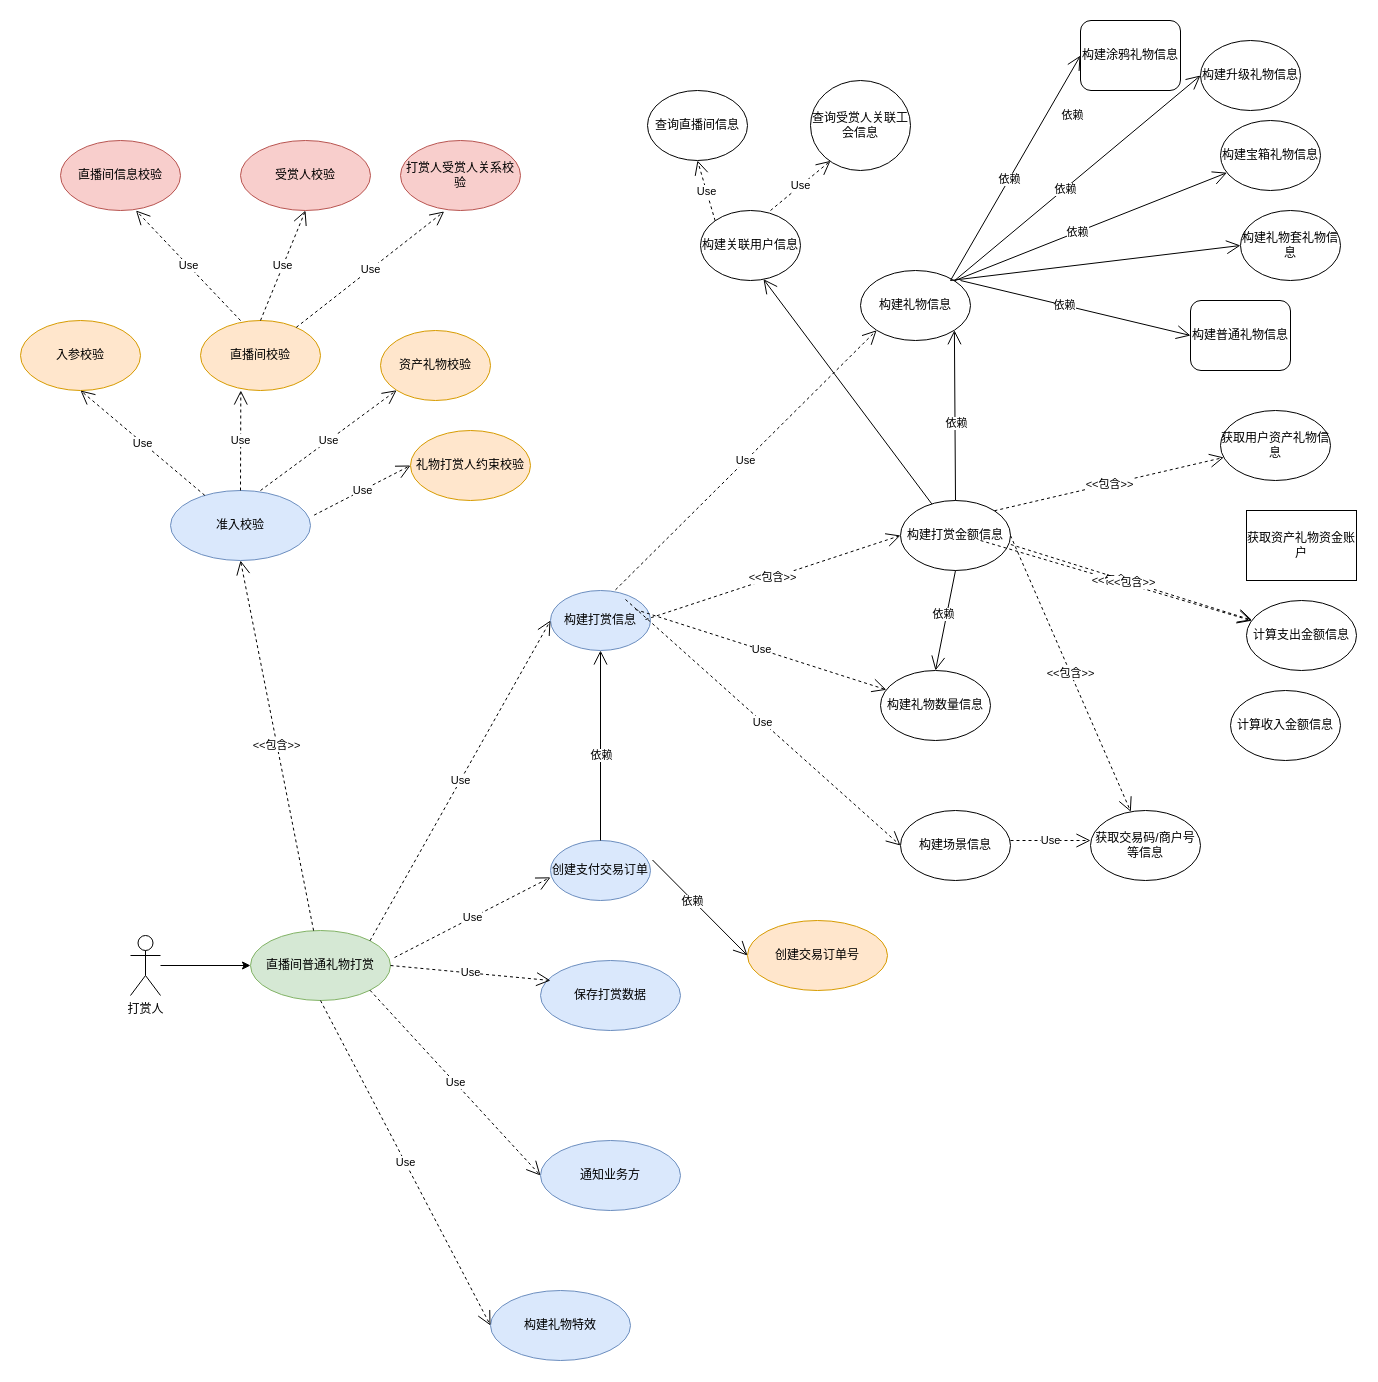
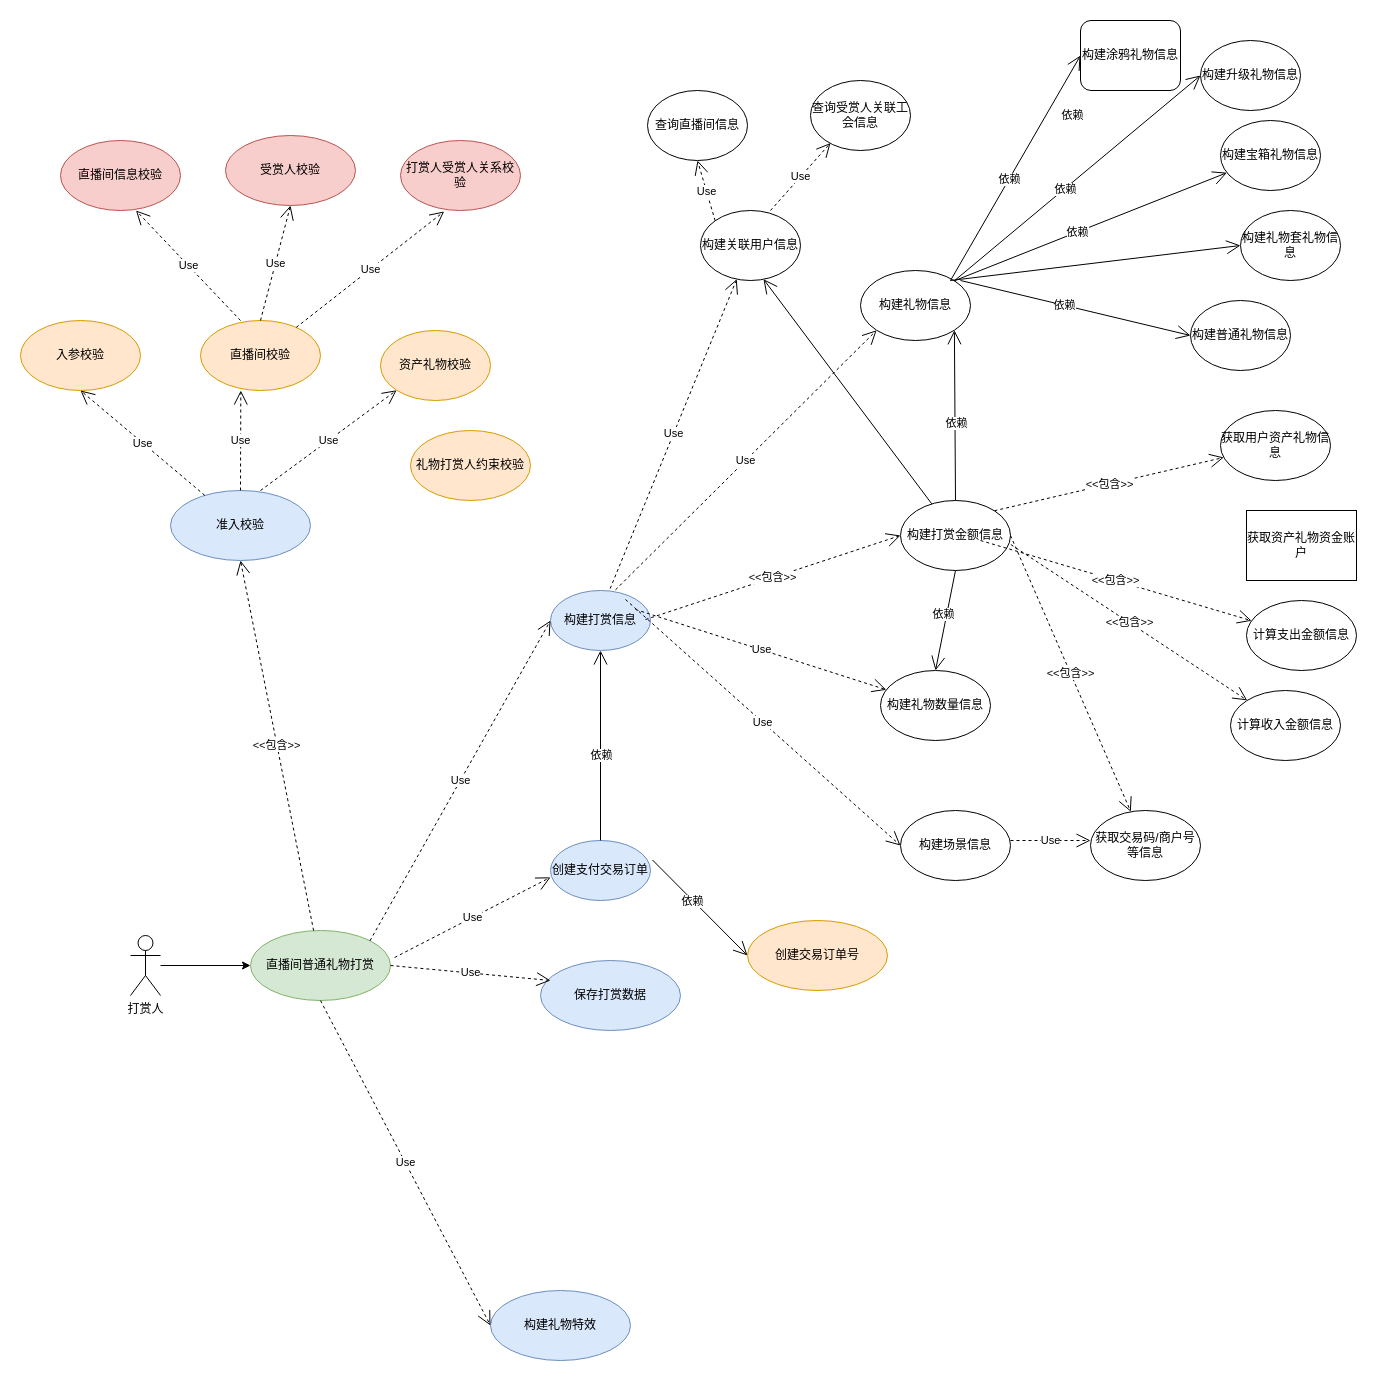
(861, 126) -> (861, 116)
(306, 176) -> (291, 171)
(1241, 336) -> (1241, 336)
none -> (673, 435)
(361, 491) -> none
(1078, 566) -> (1136, 627)
(454, 1082) -> none
(611, 1176) -> none
